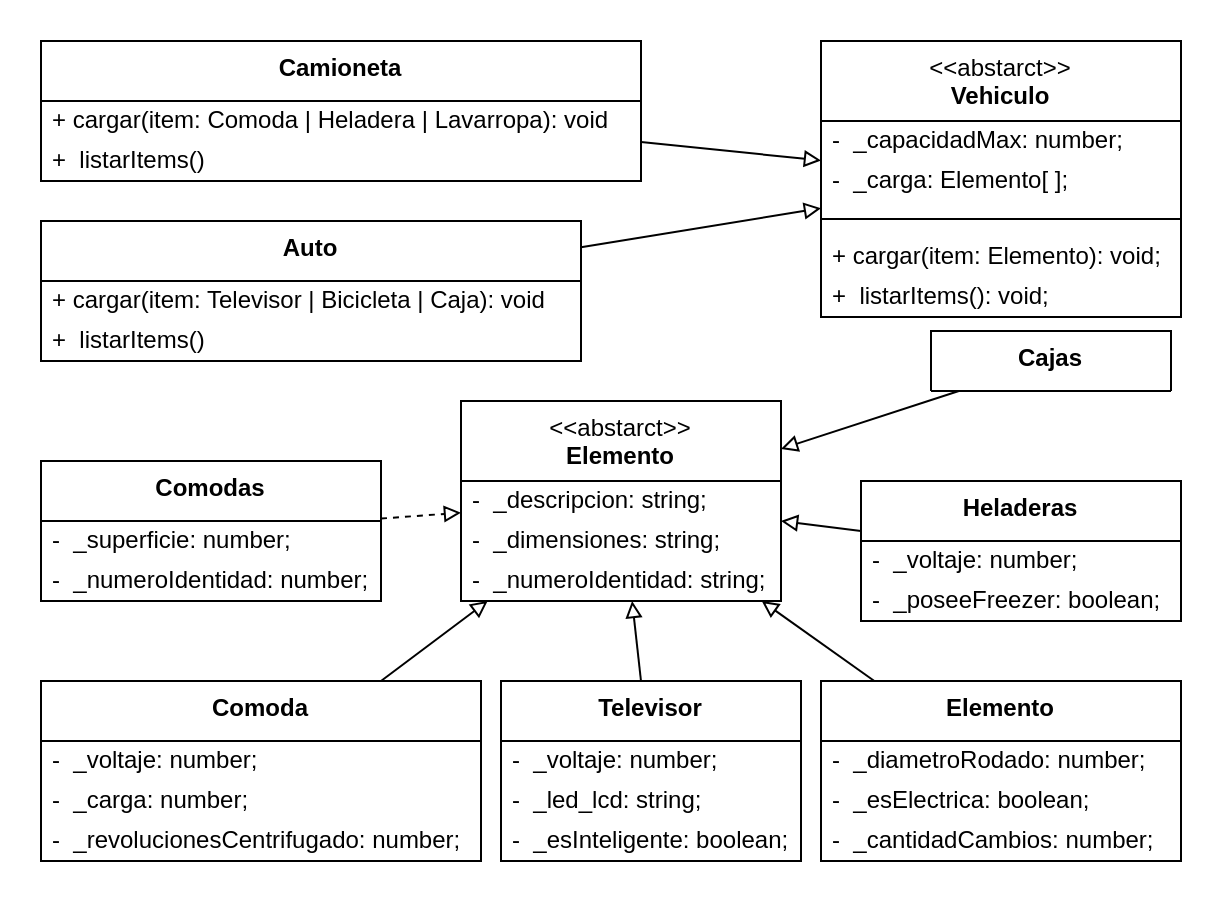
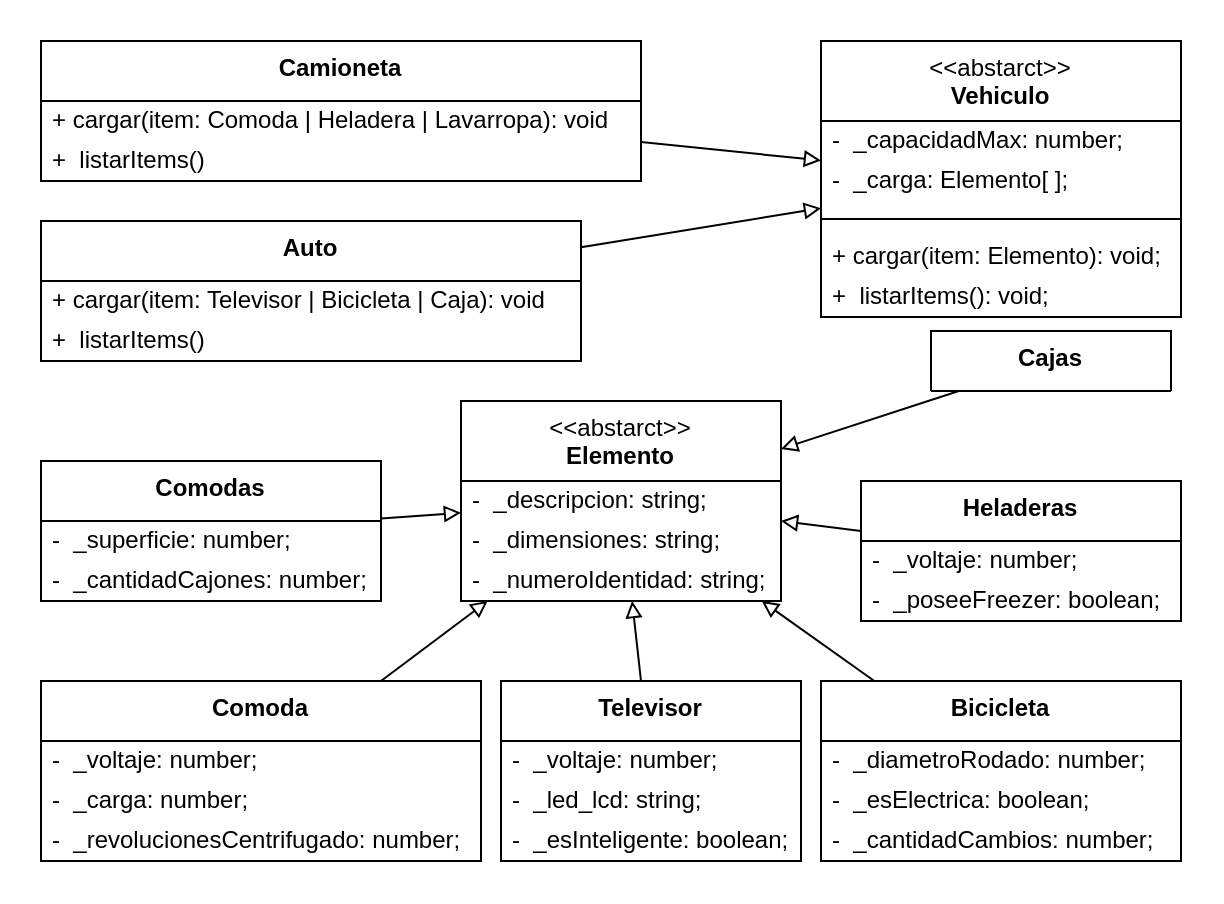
(413, 516) -> (413, 516)
(213, 581) -> (213, 581)
(1001, 709) -> (1001, 709)
